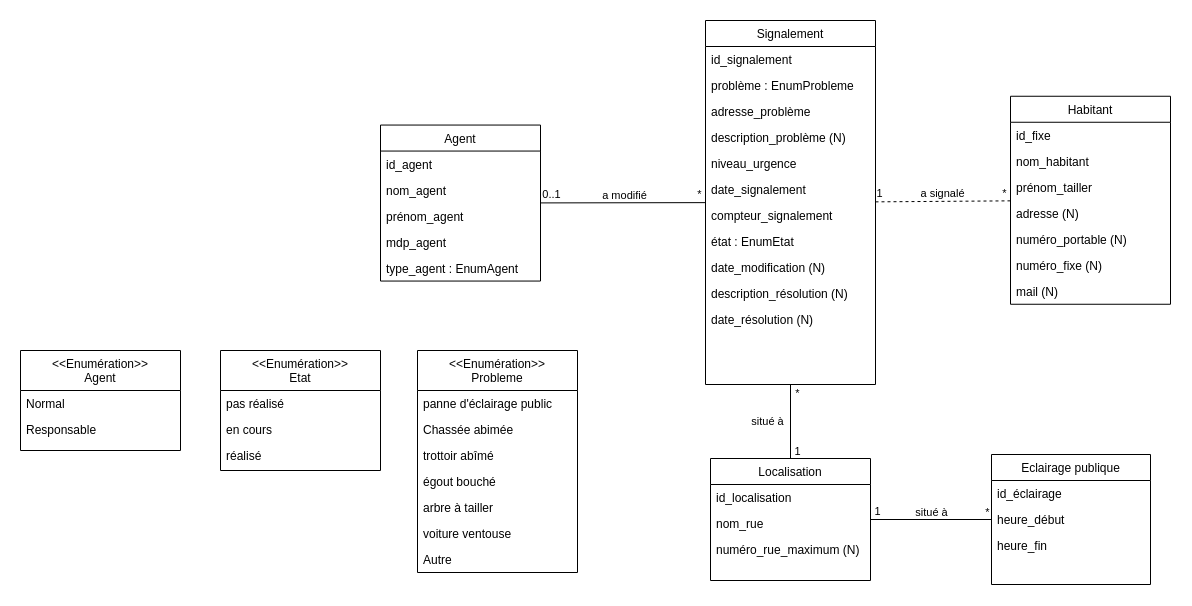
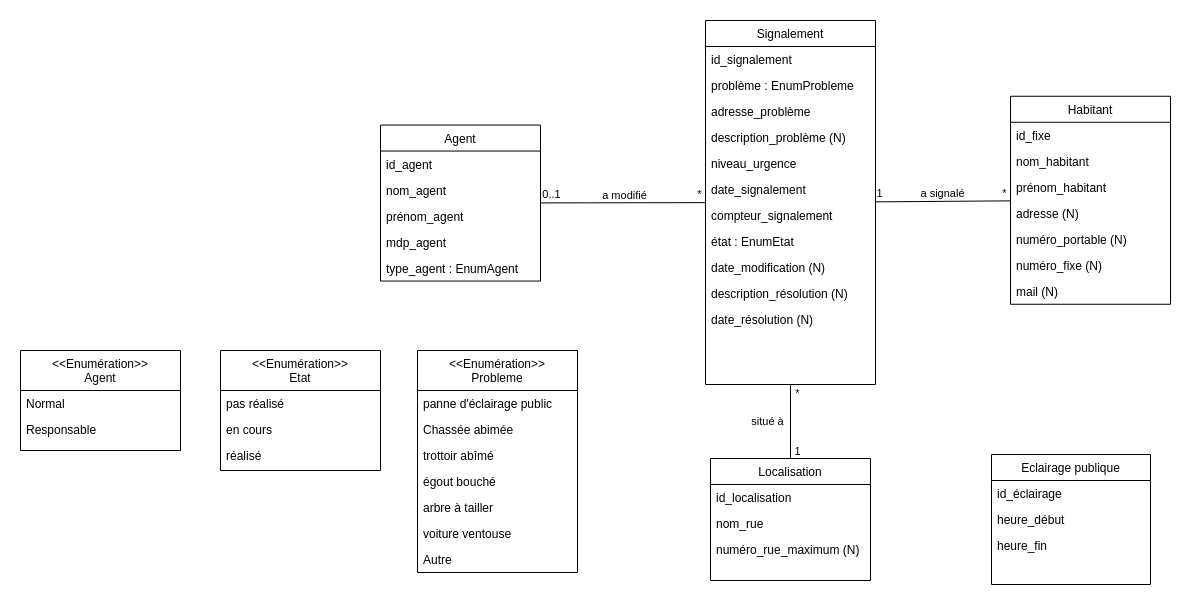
(1058, 188) -> (1065, 188)
(943, 201) -> (943, 201)
(930, 520) -> none
